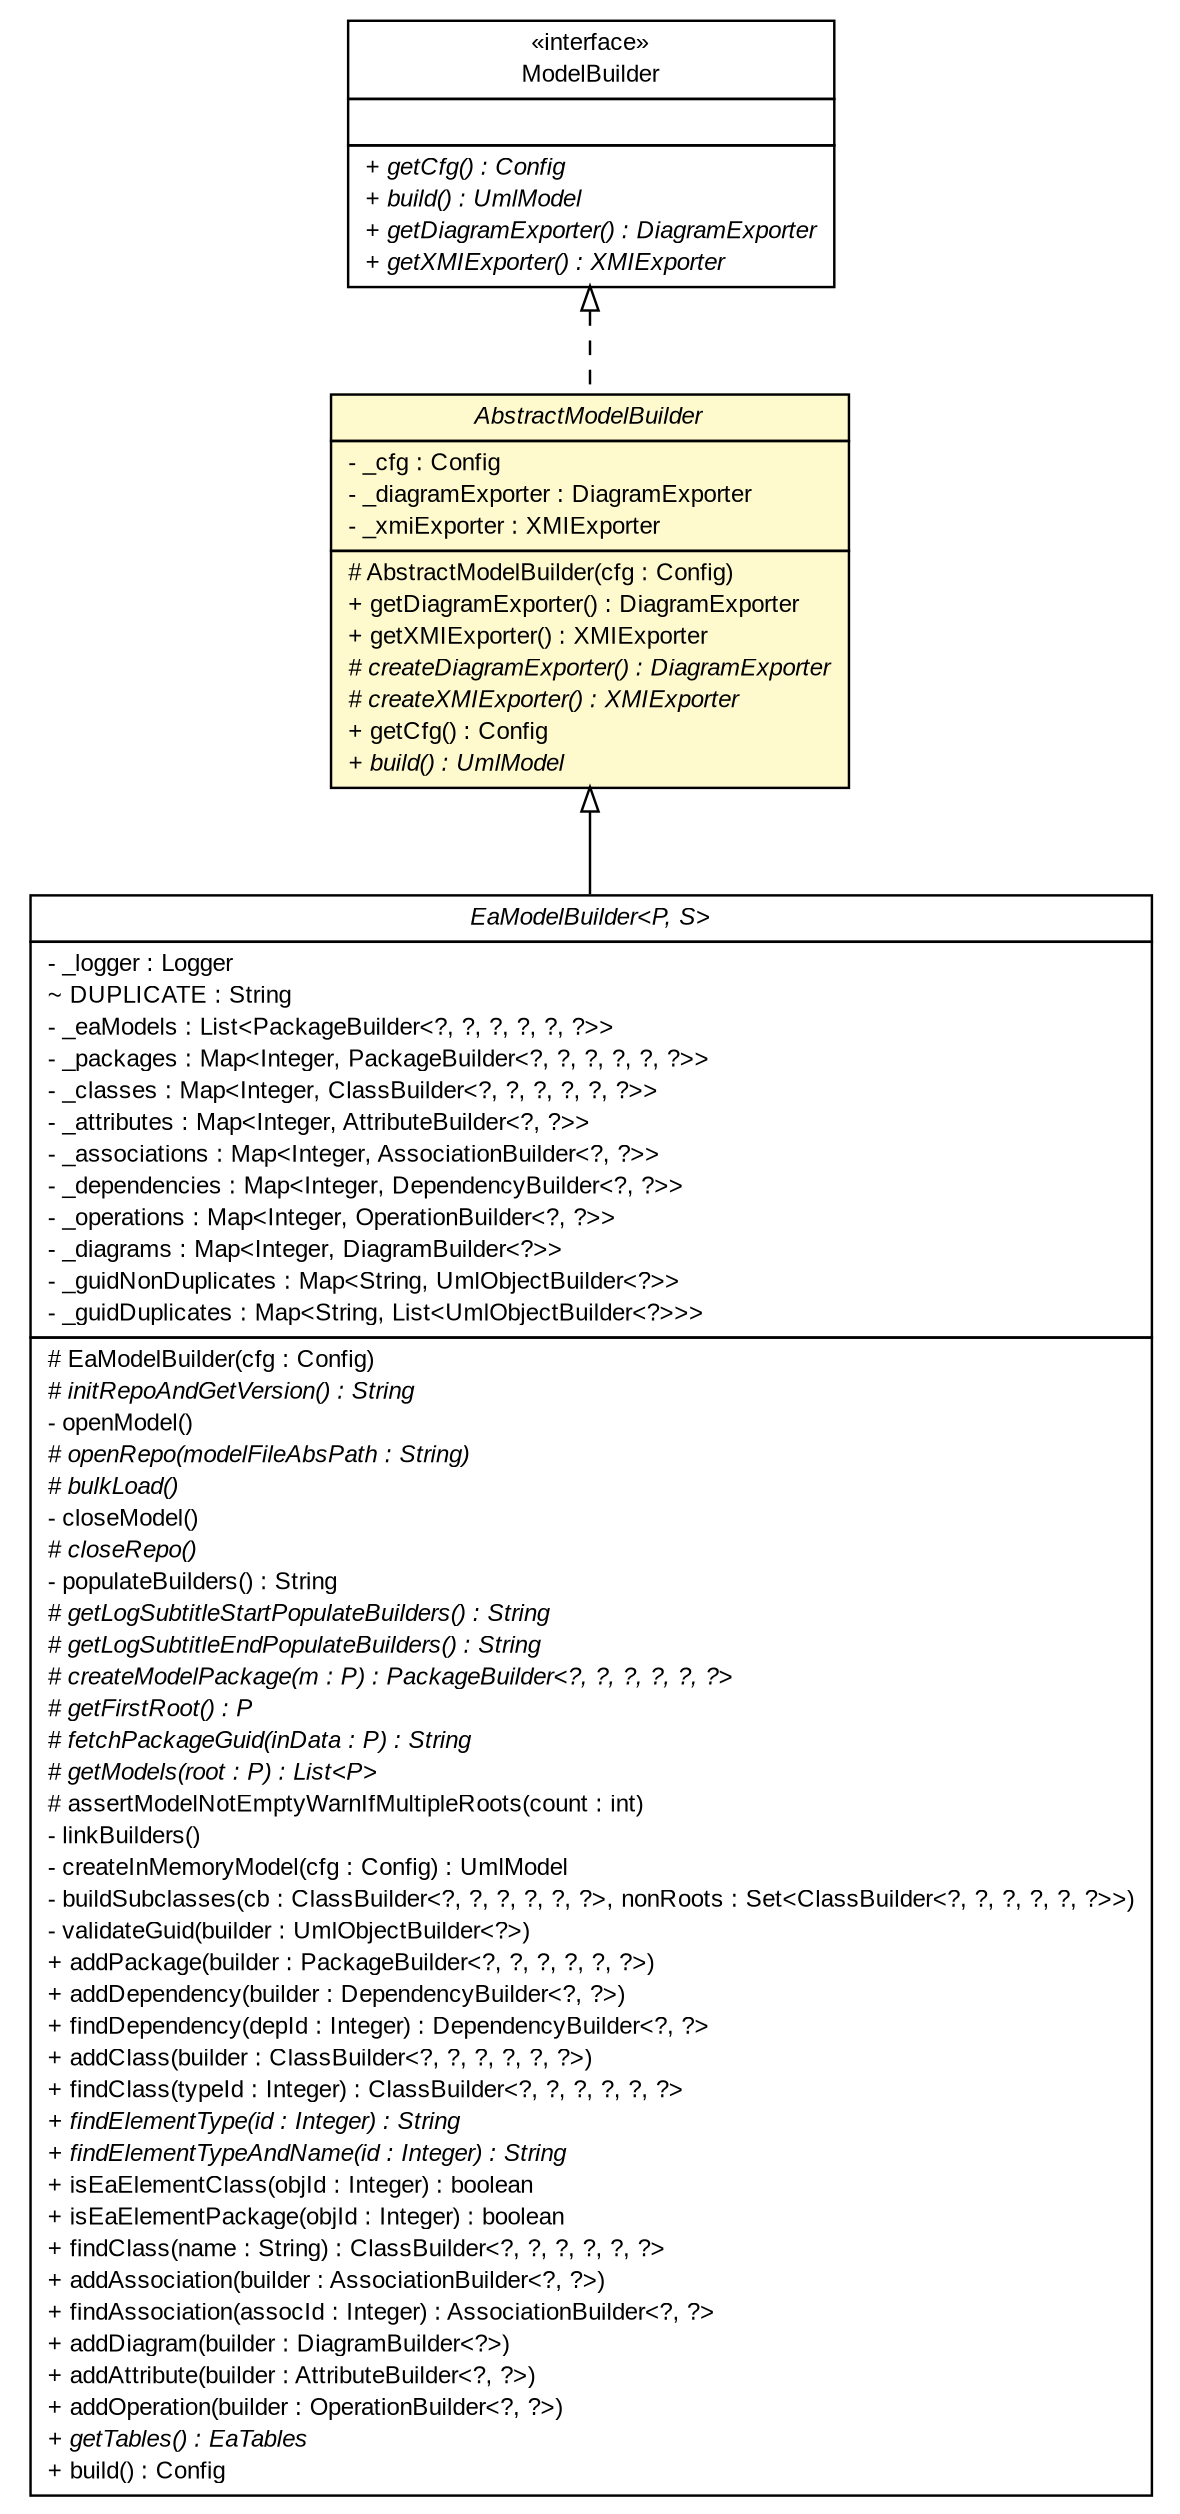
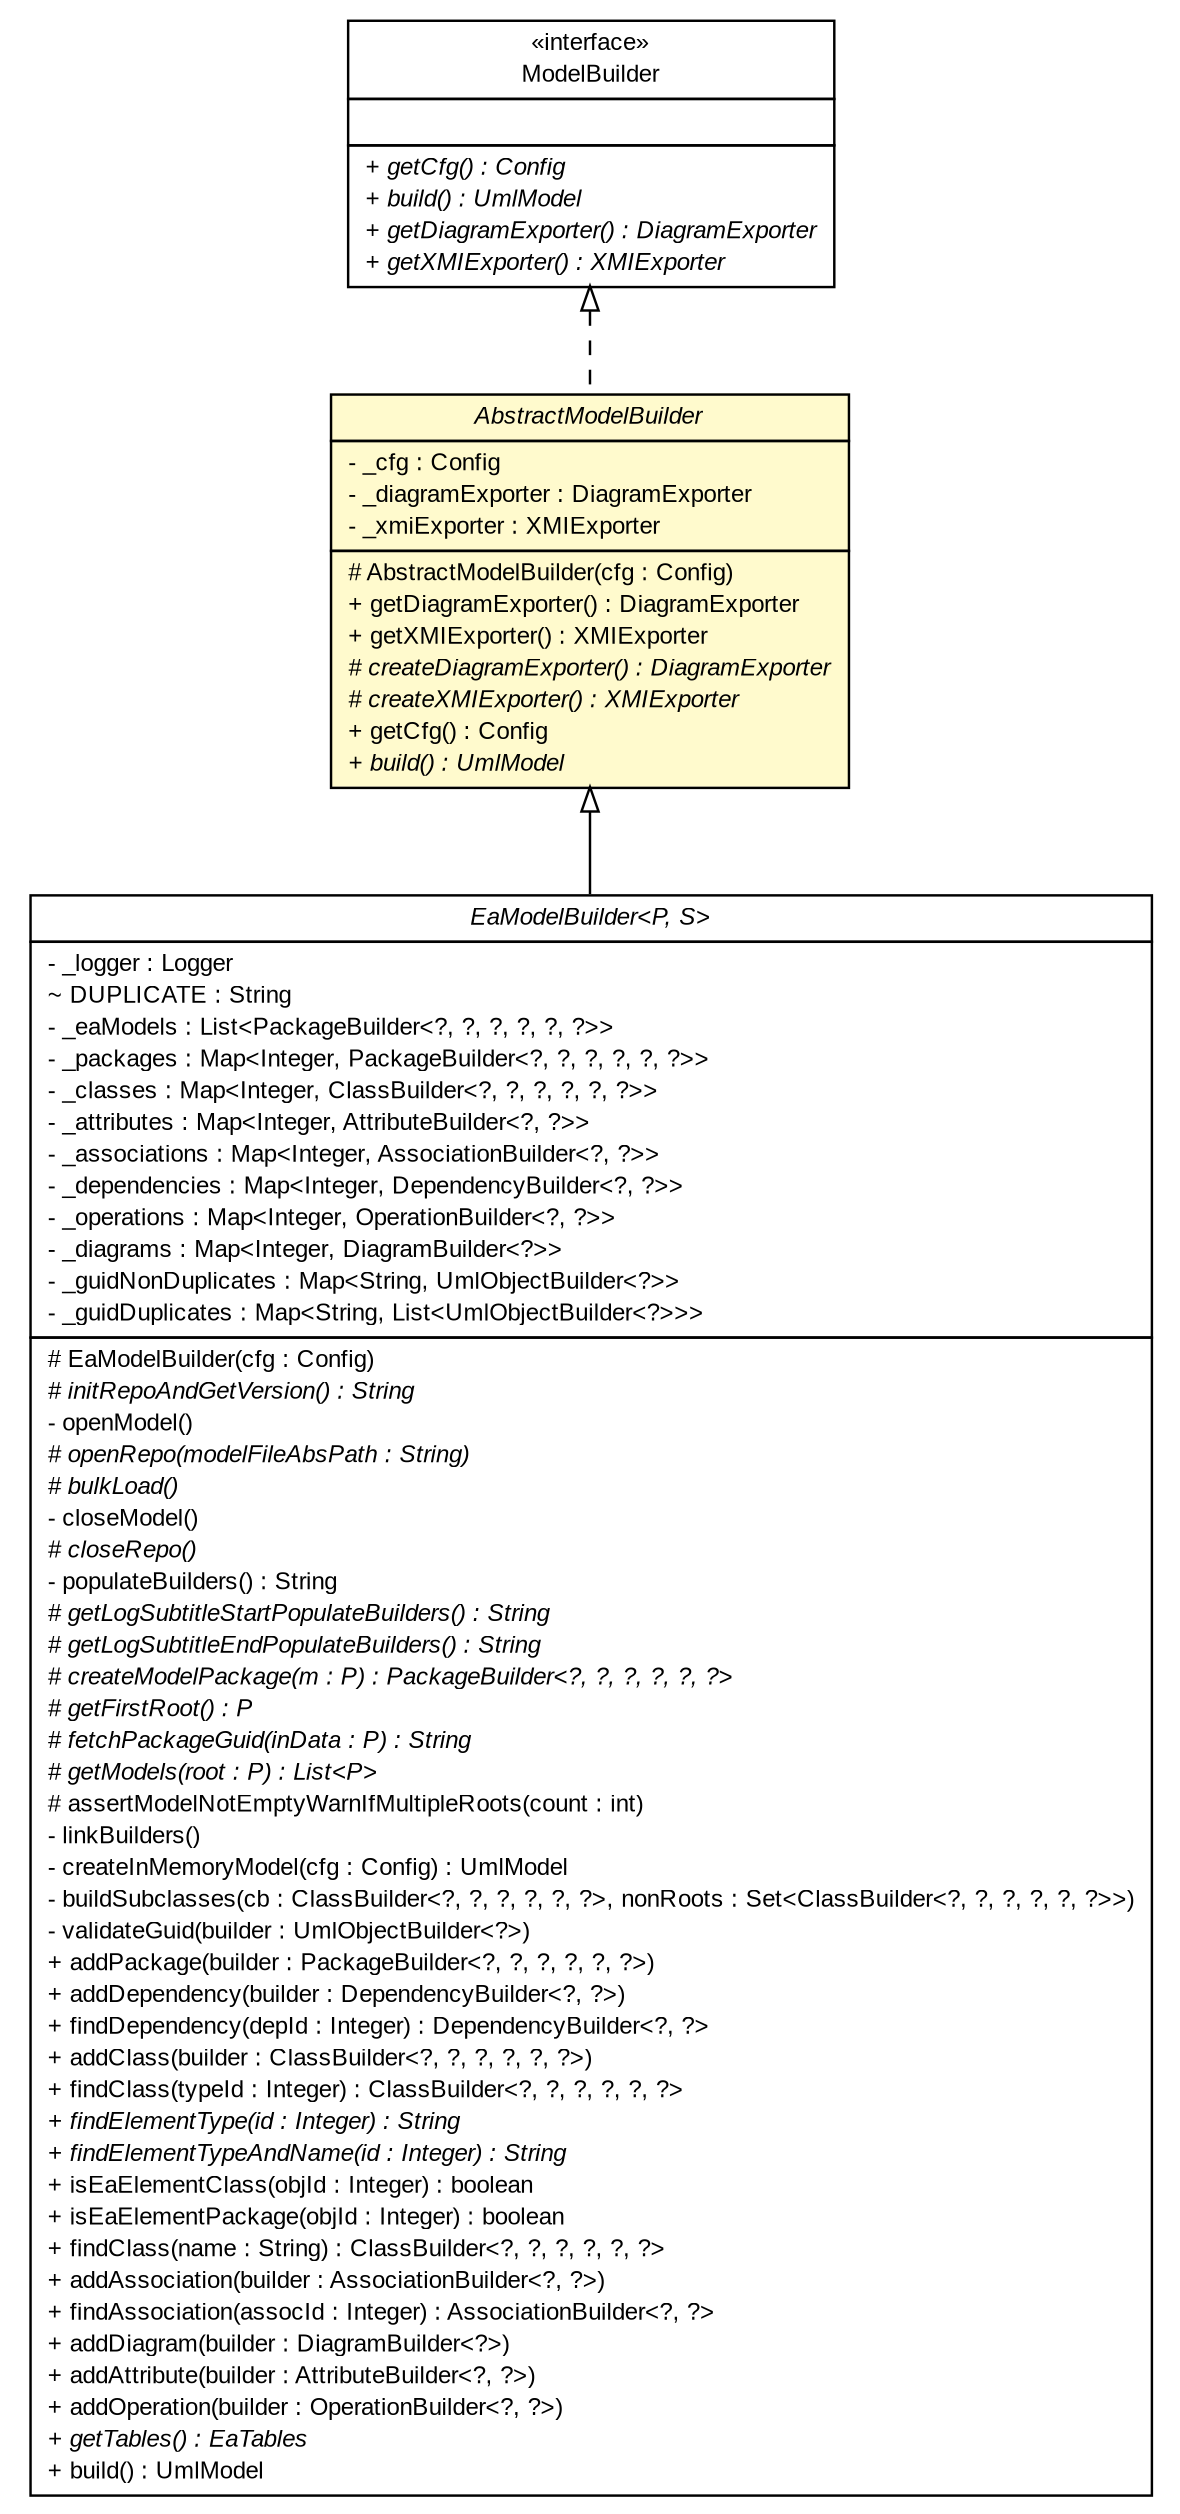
(137, 2471) -> (156, 2471)
